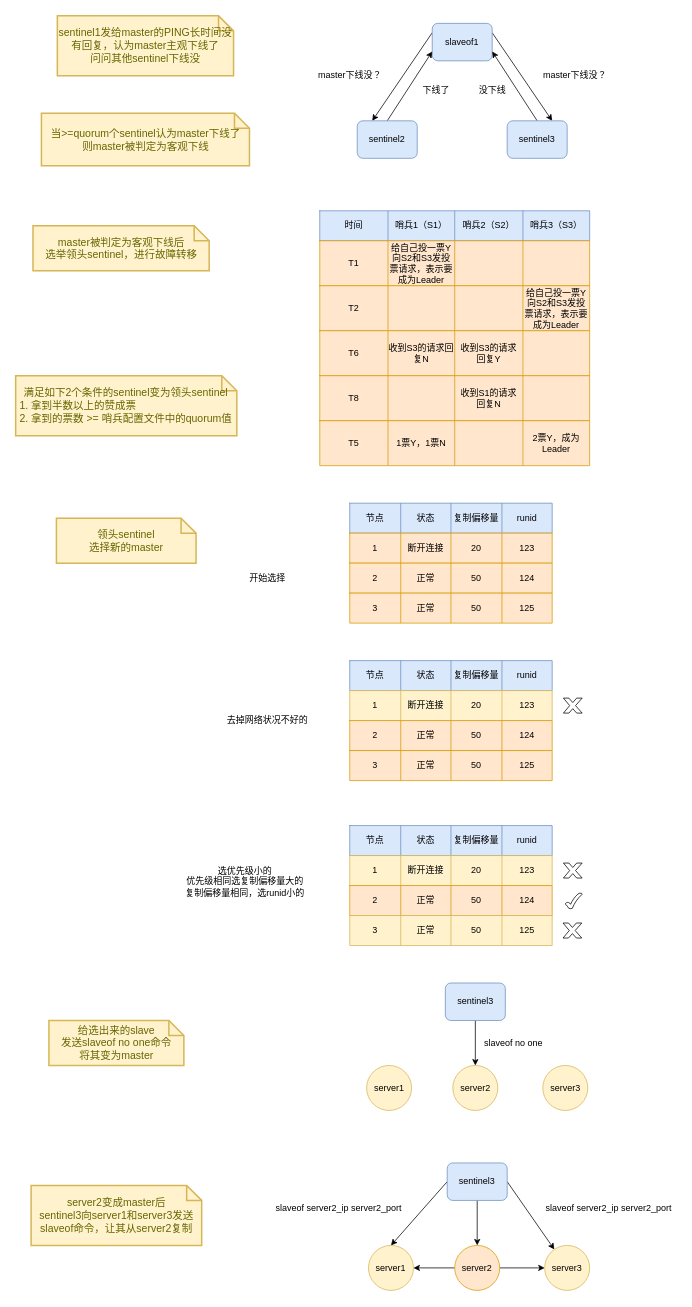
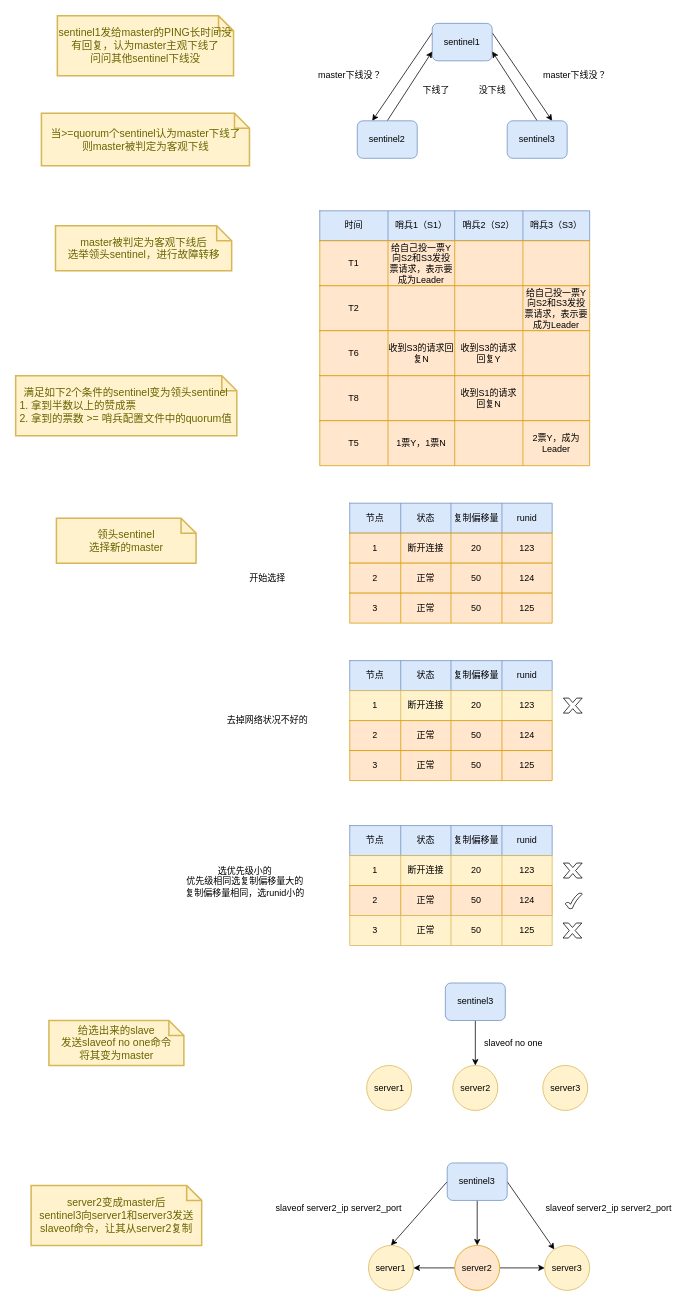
(462, 42) -> (462, 42)
(121, 248) -> (144, 248)
